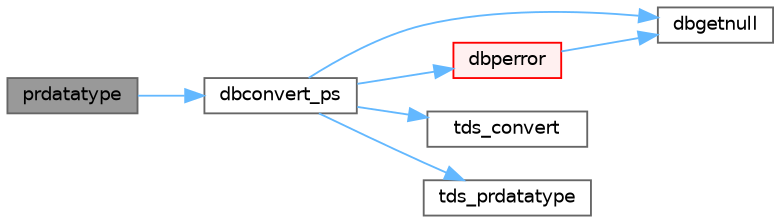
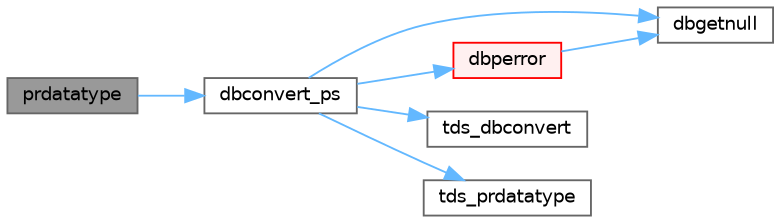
(507, 129) -> (507, 129)
